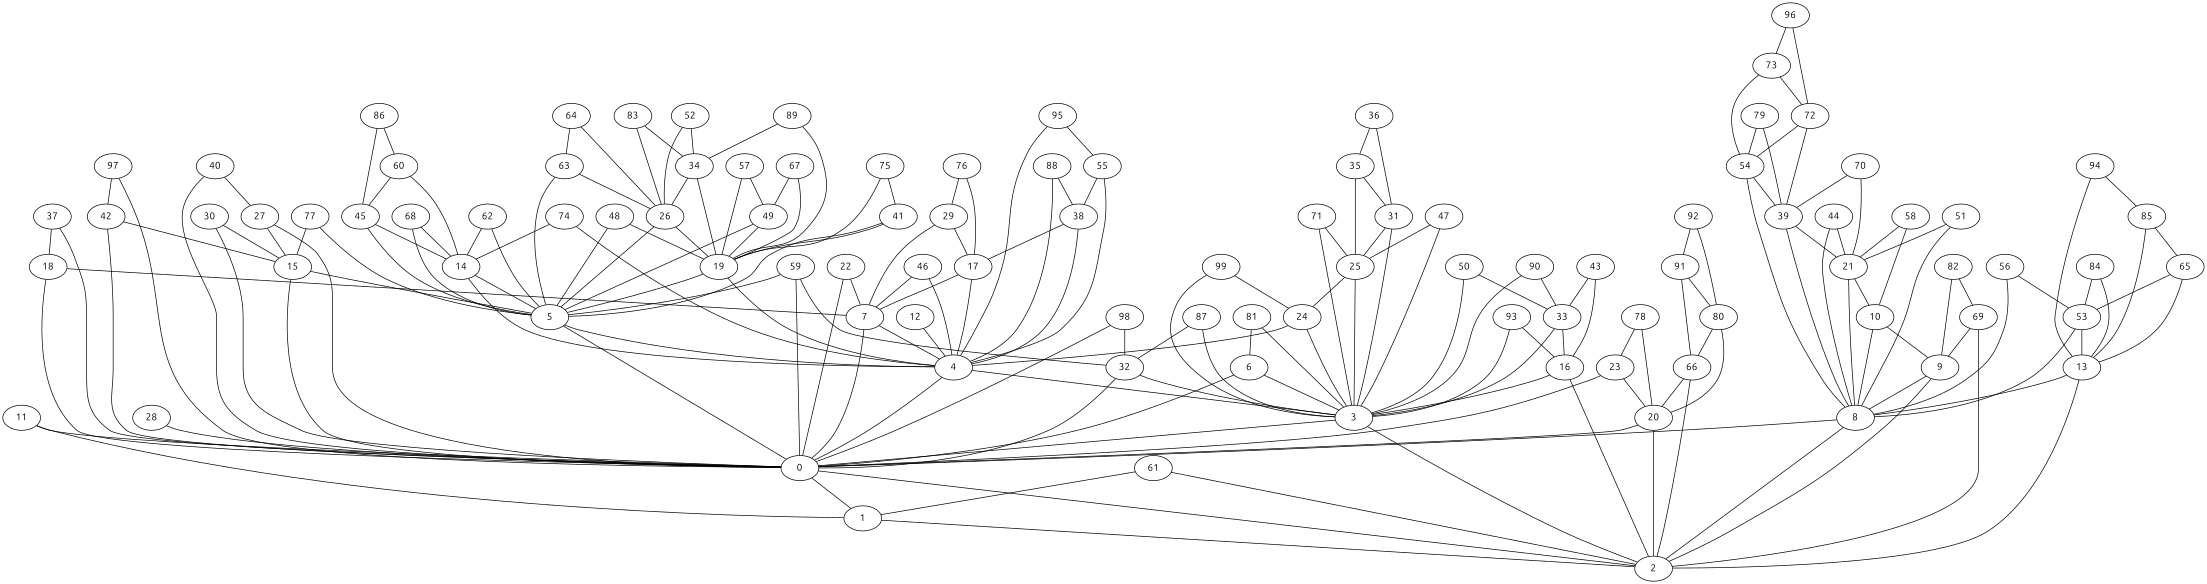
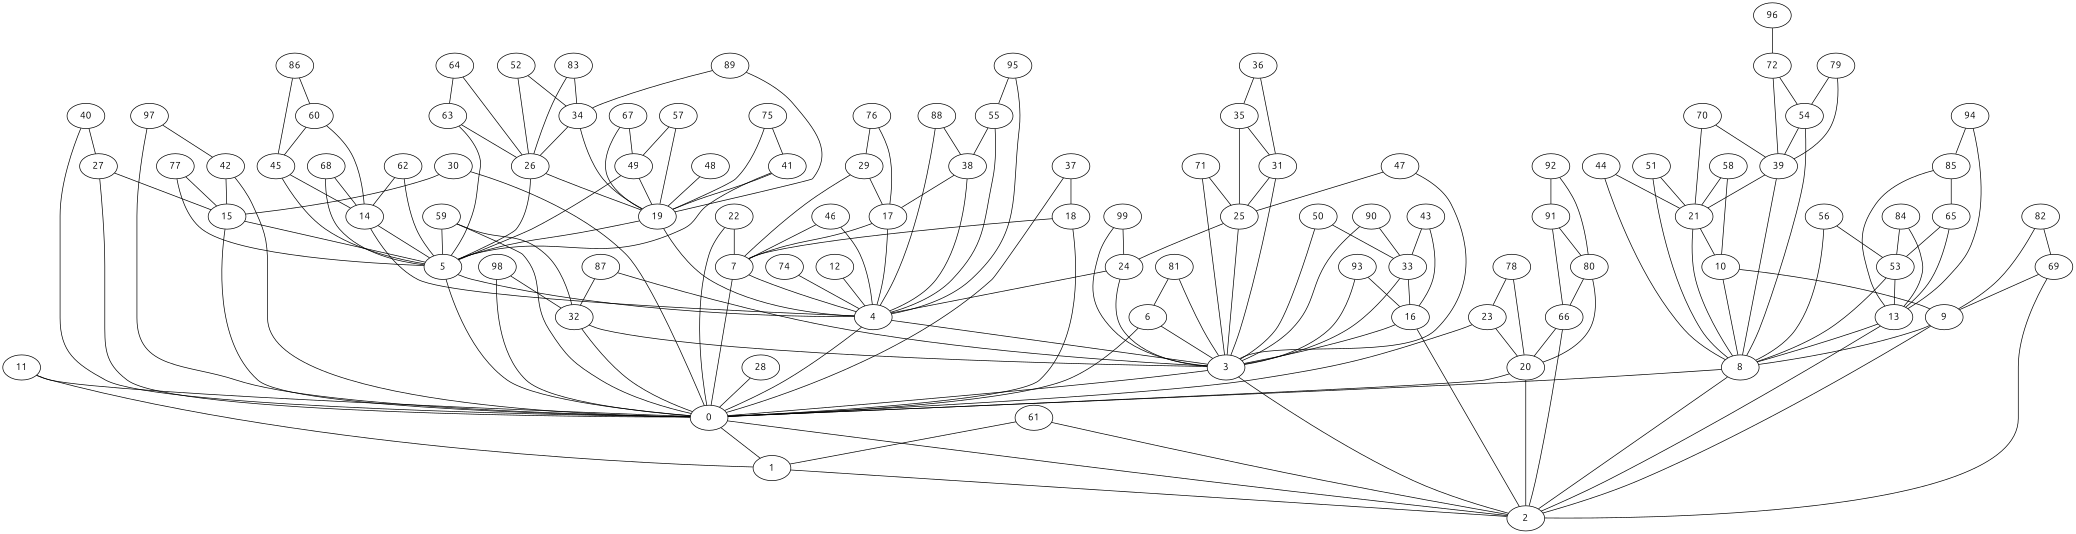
(1772, 66) -> none
(513, 242) -> none
(582, 267) -> none
